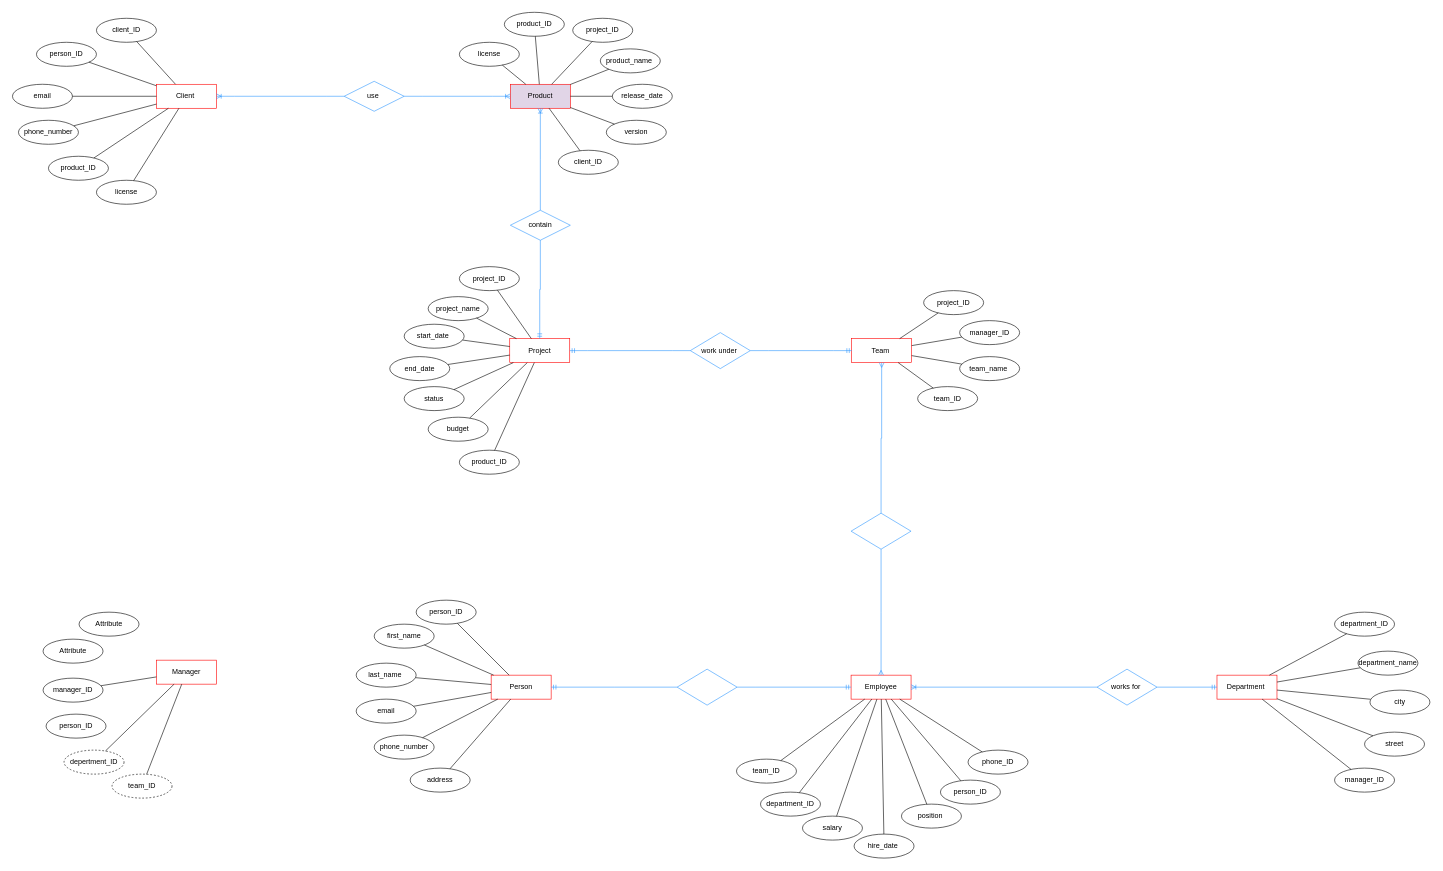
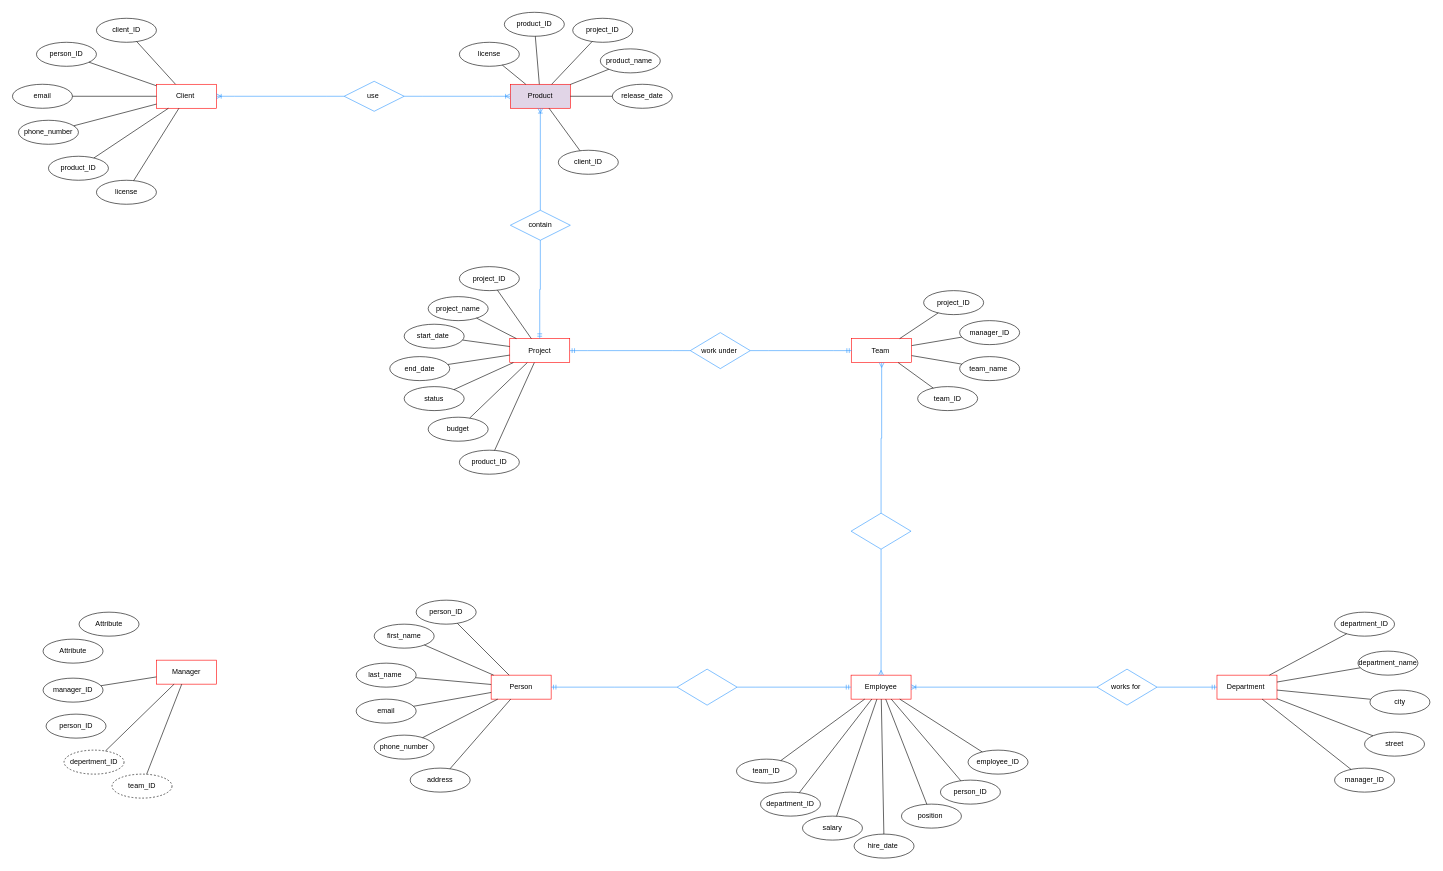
(593, 116) -> none
(636, 132) -> none
(998, 762) -> (998, 762)
